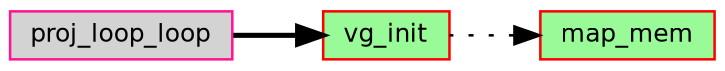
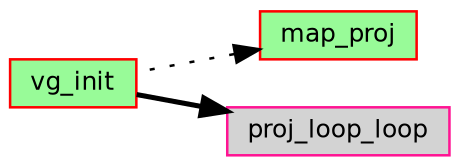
(265, 35) -> (169, 101)
(627, 35) -> (338, 35)
